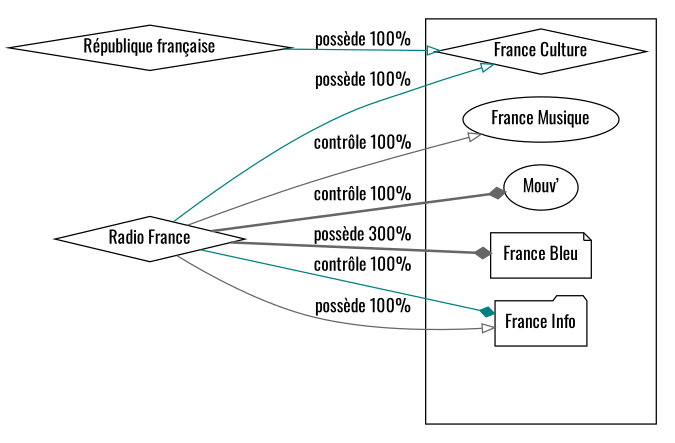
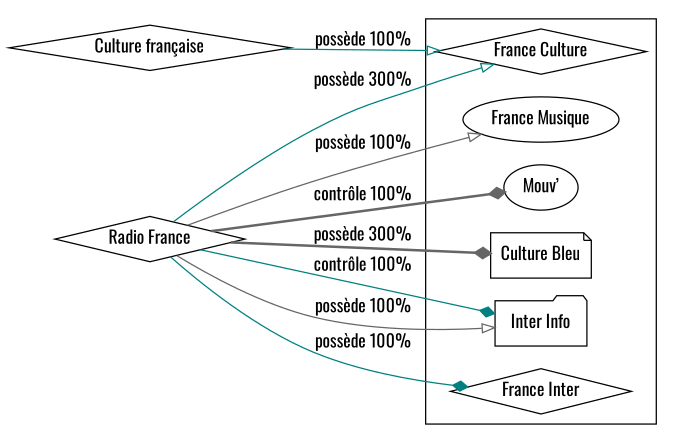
(150, 48) -> (150, 48)
(363, 81) -> (363, 81)
(363, 144) -> (363, 144)
(541, 255) -> (541, 255)
(541, 323) -> (541, 323)
none -> (541, 391)
